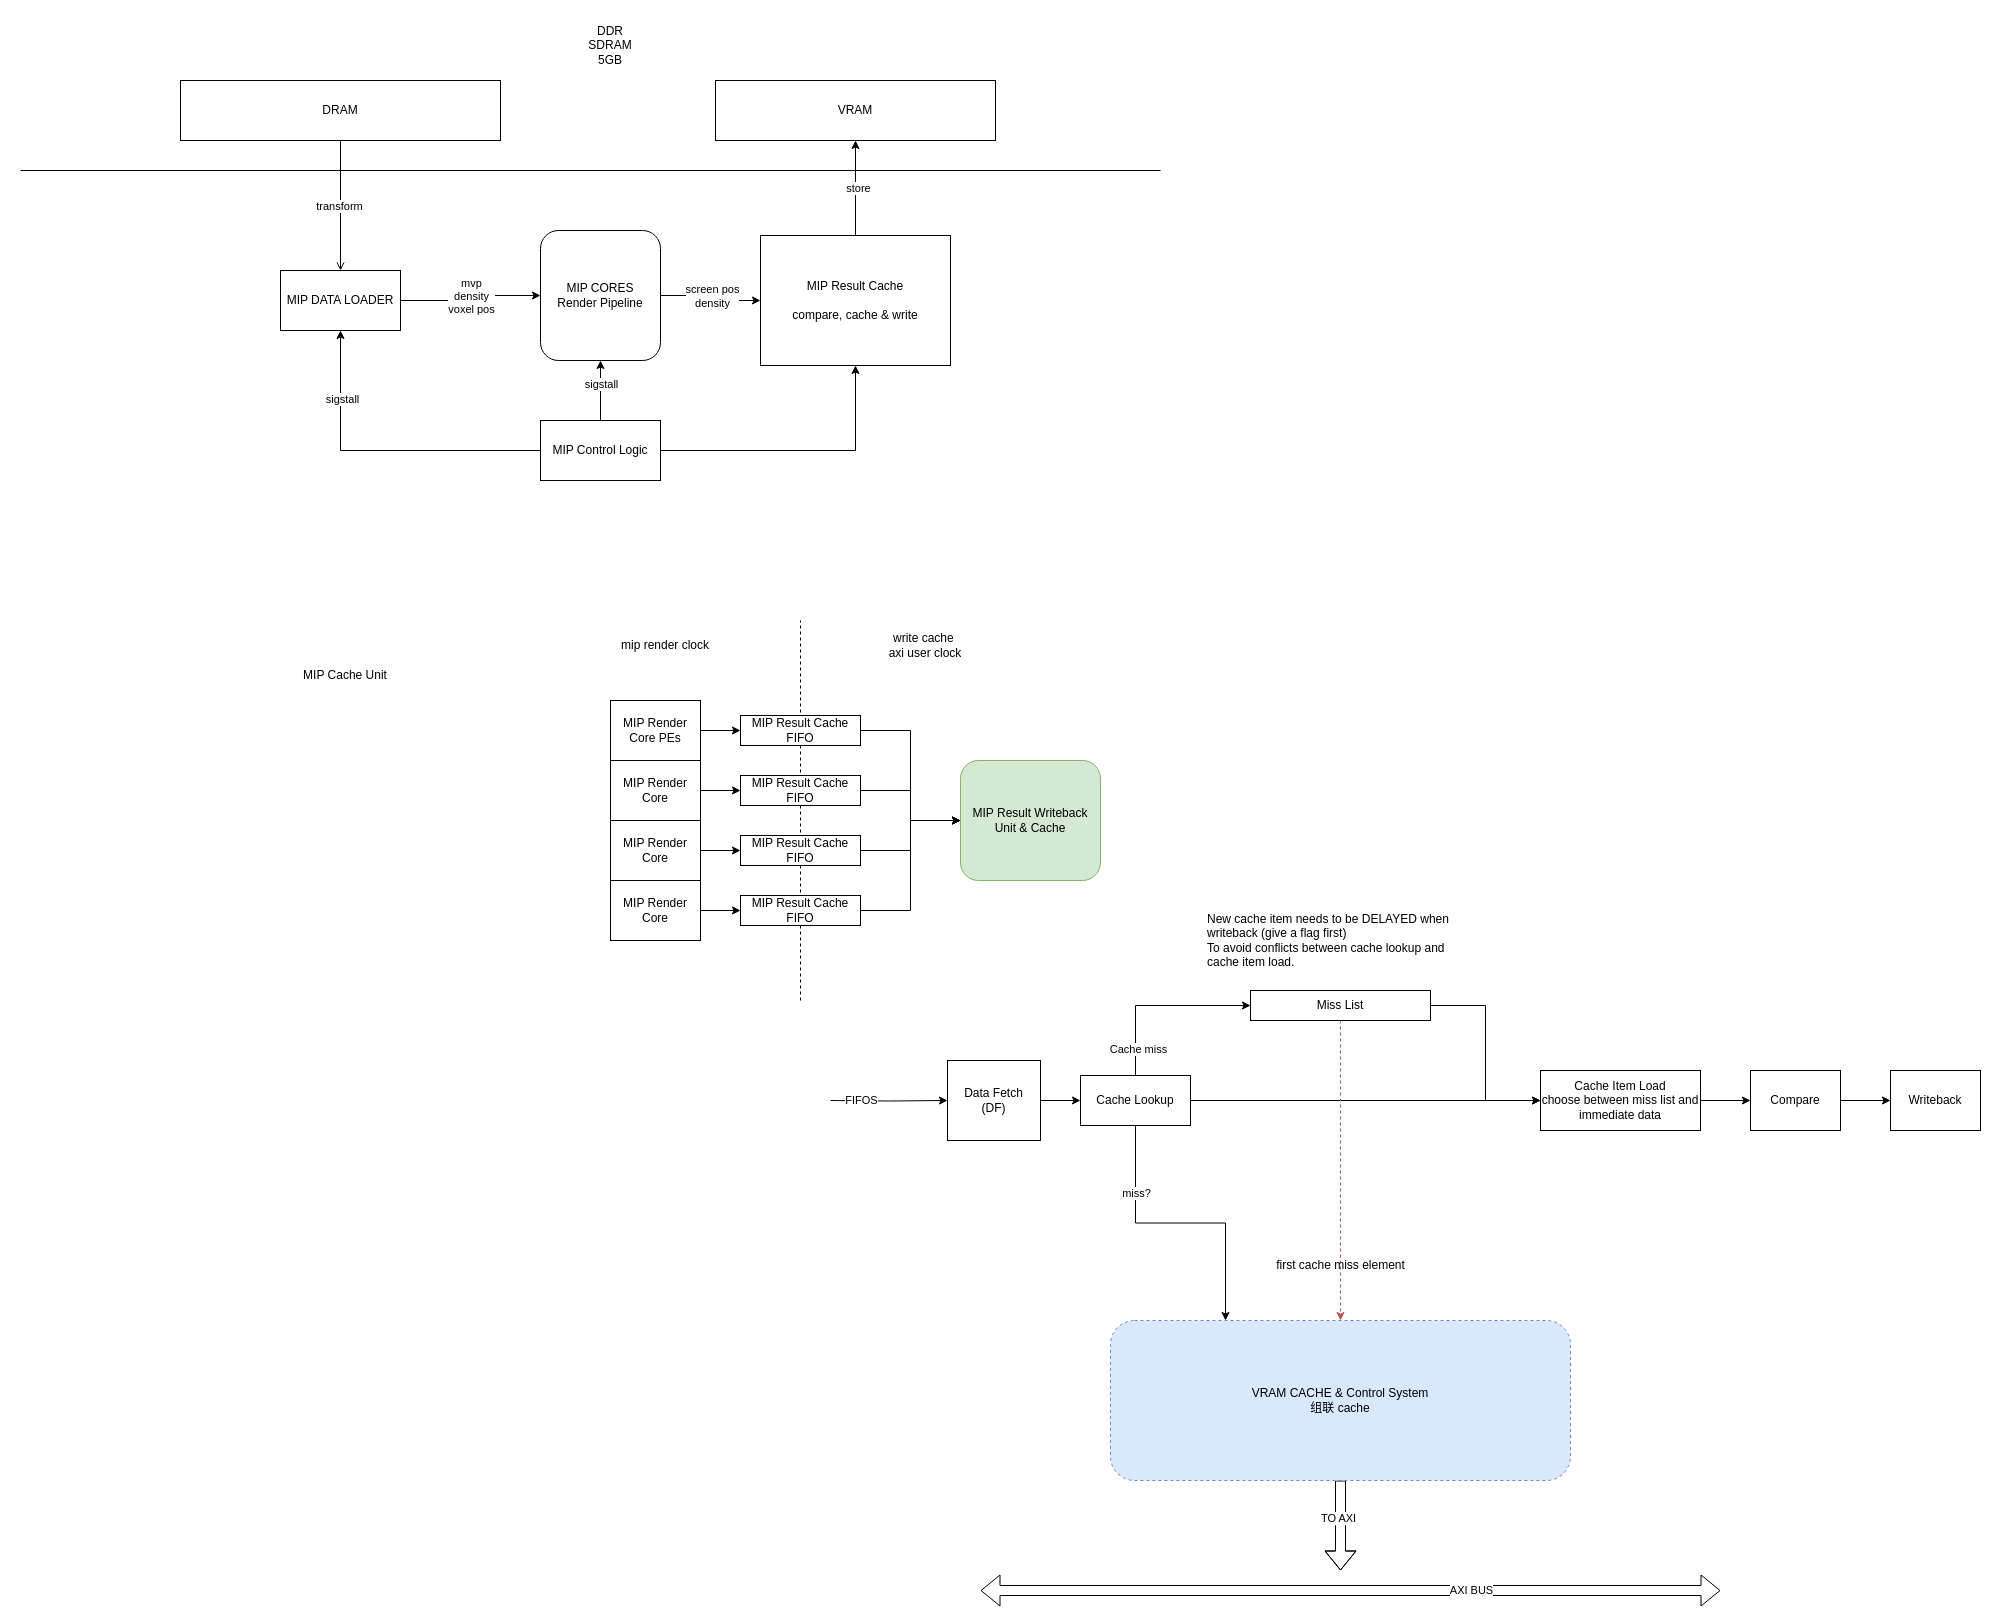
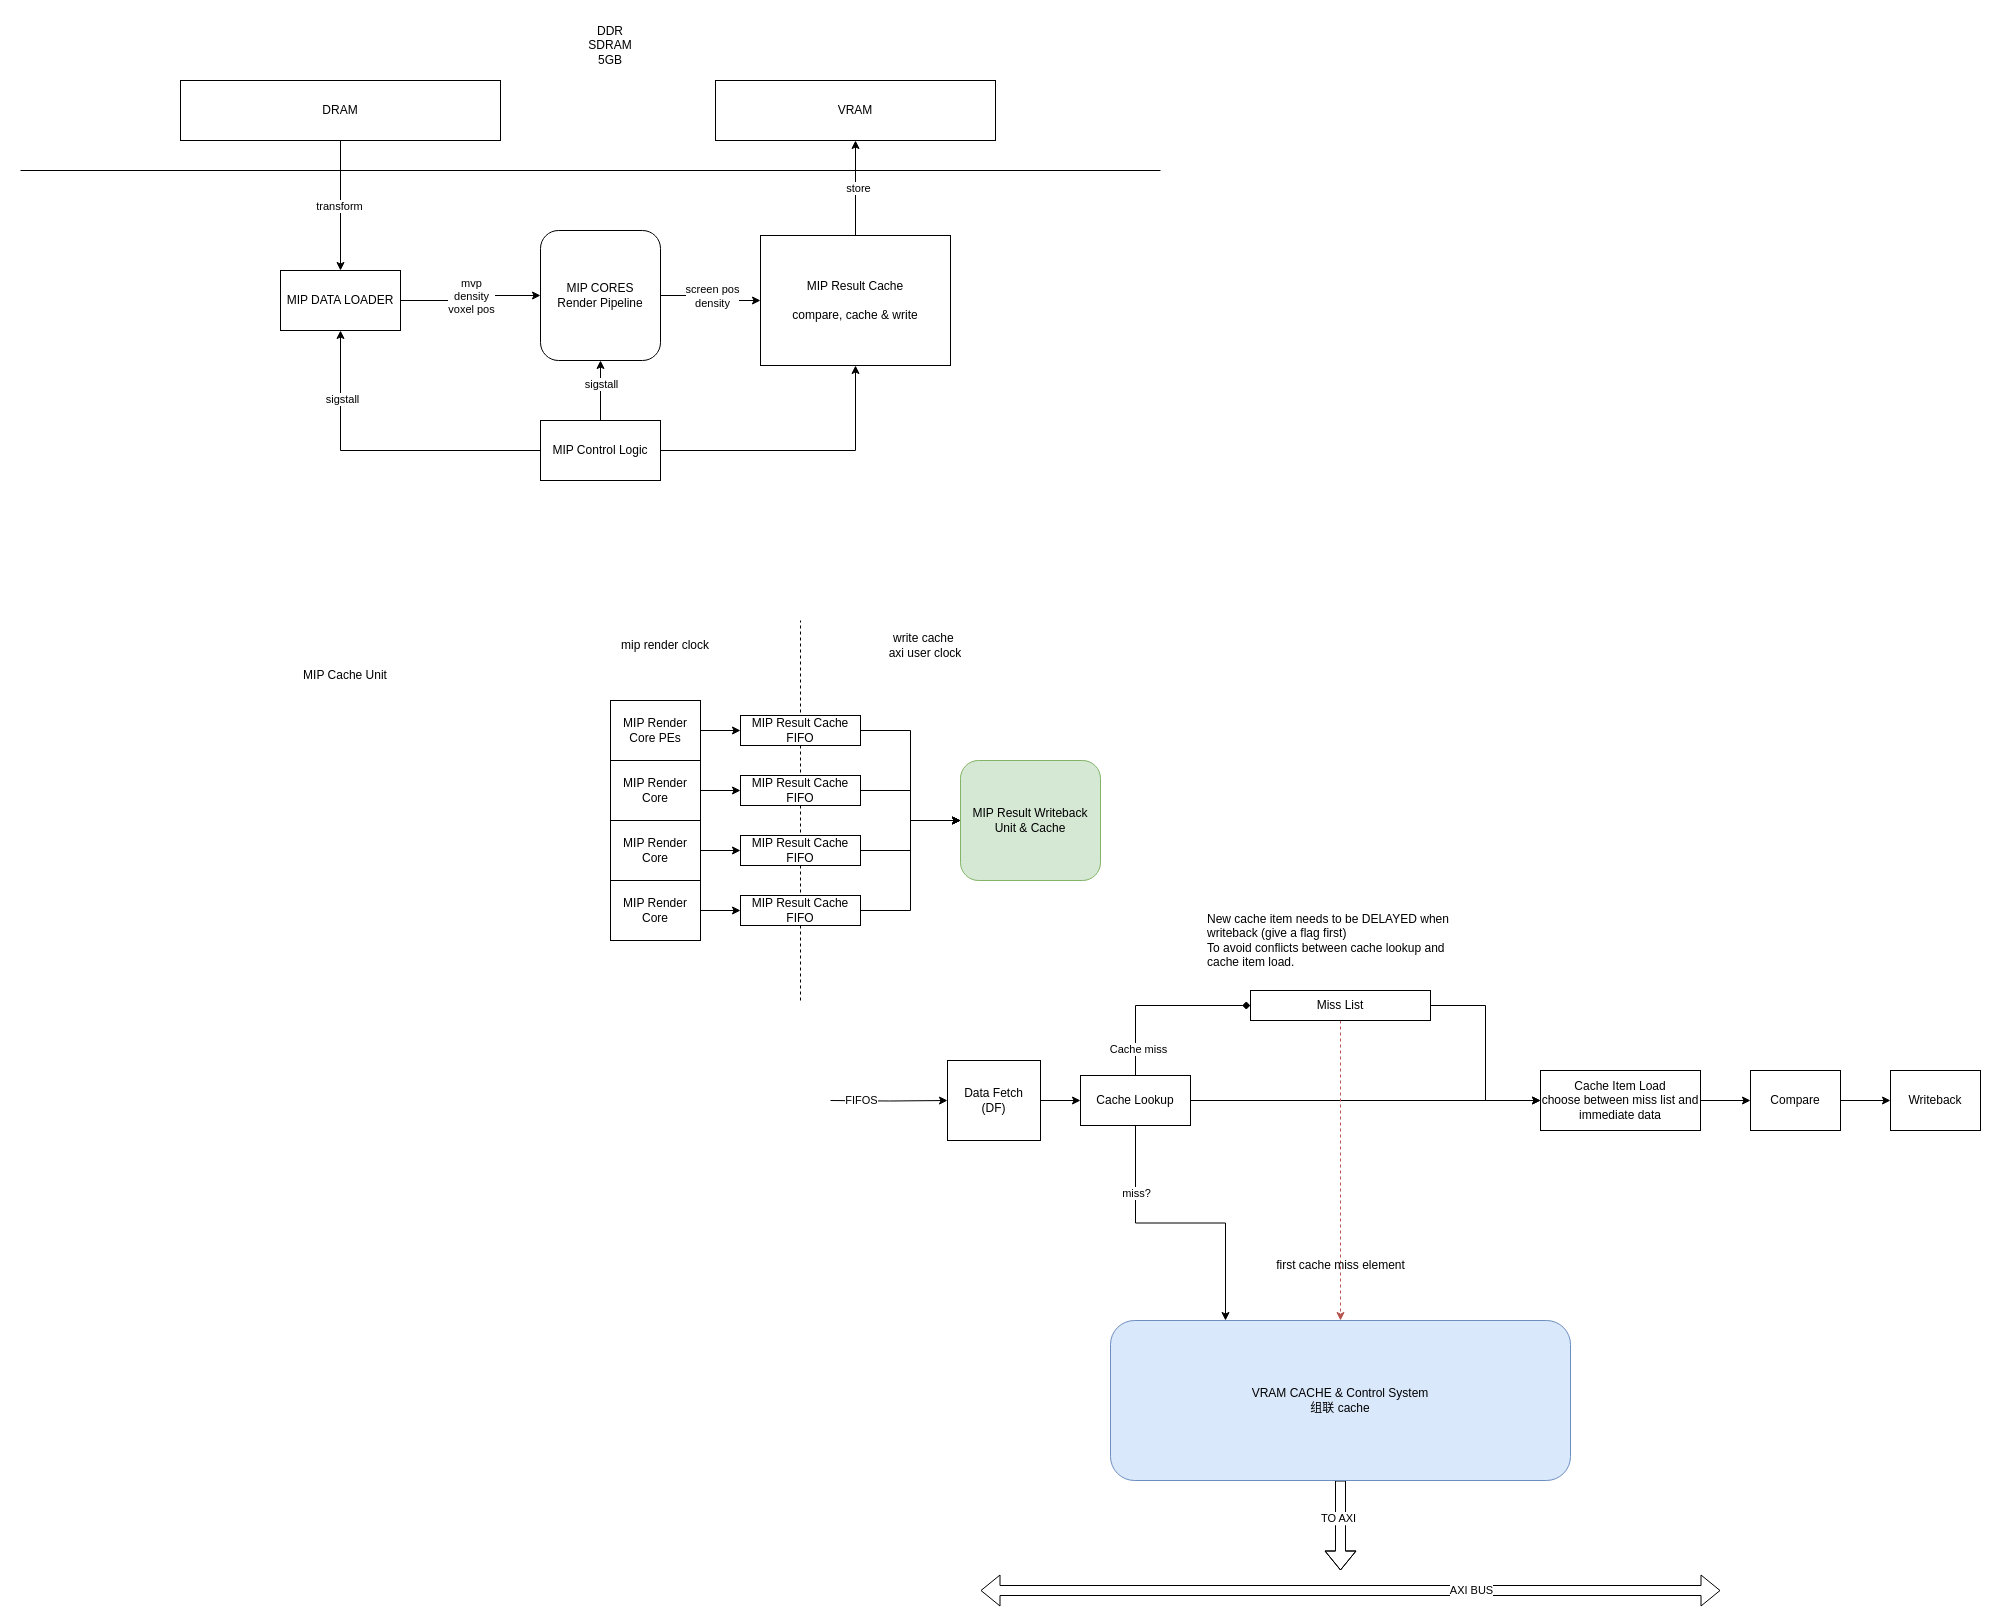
(341, 264) -> (341, 262)
(1242, 1006) -> (1241, 1006)
(1341, 1401) -> (1341, 1401)
